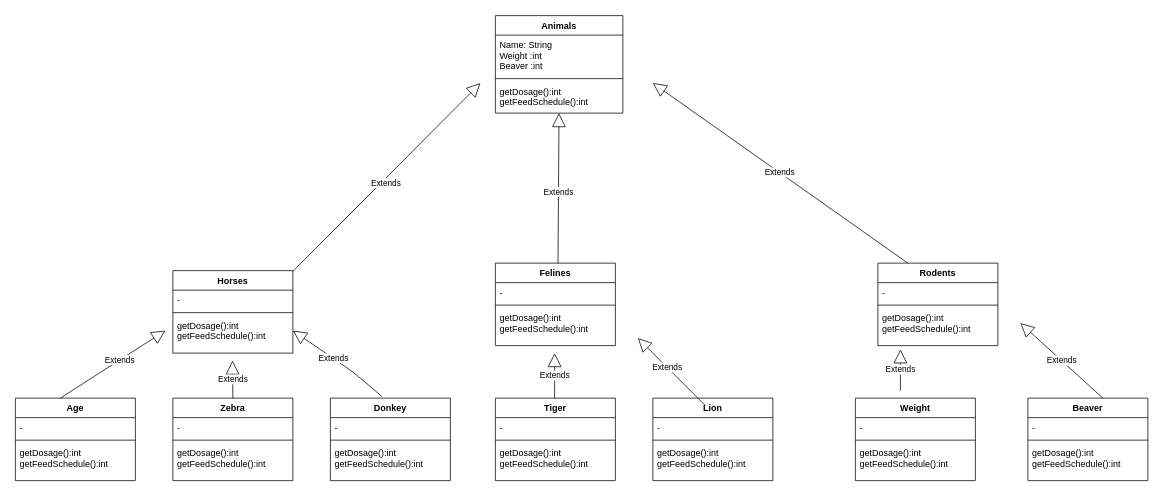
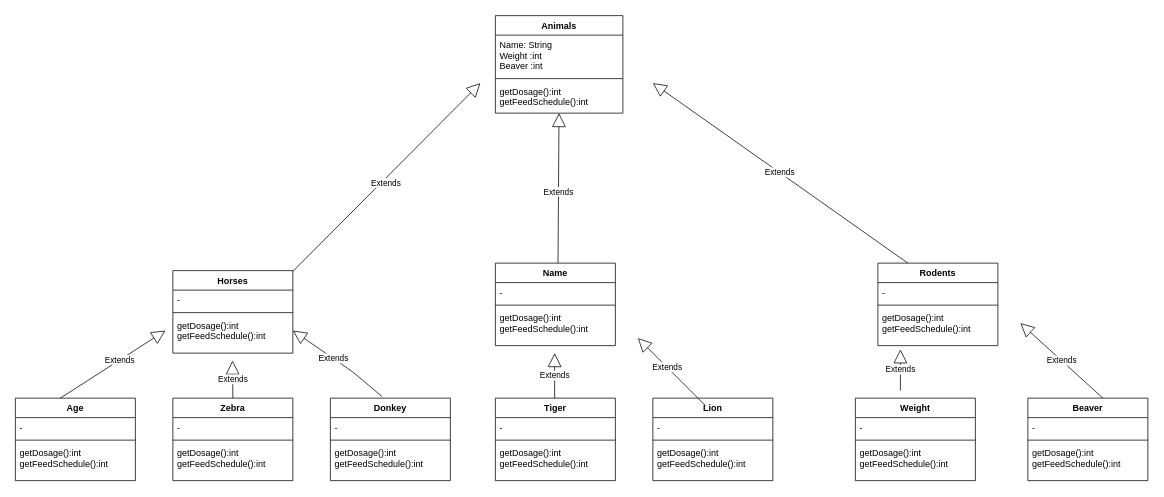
(555, 273) -> (555, 273)
